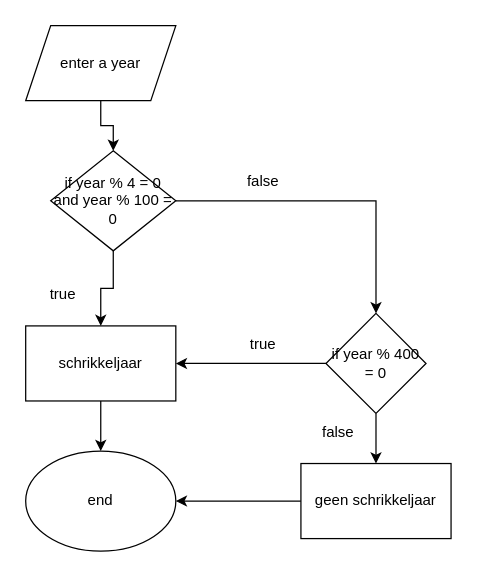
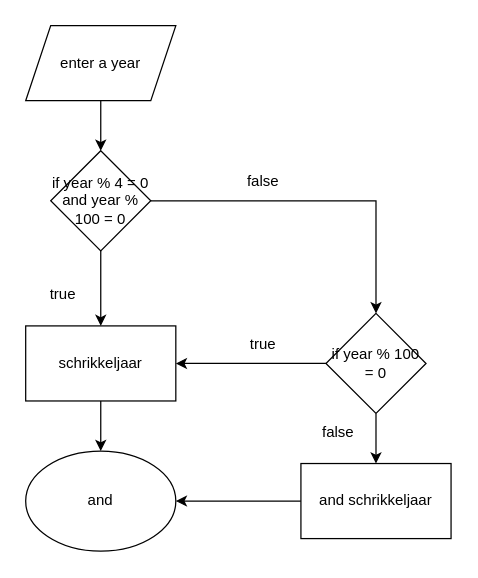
(113, 201) -> (101, 201)
(376, 363) -> (376, 363)
(101, 501) -> (101, 501)
(376, 501) -> (376, 501)
